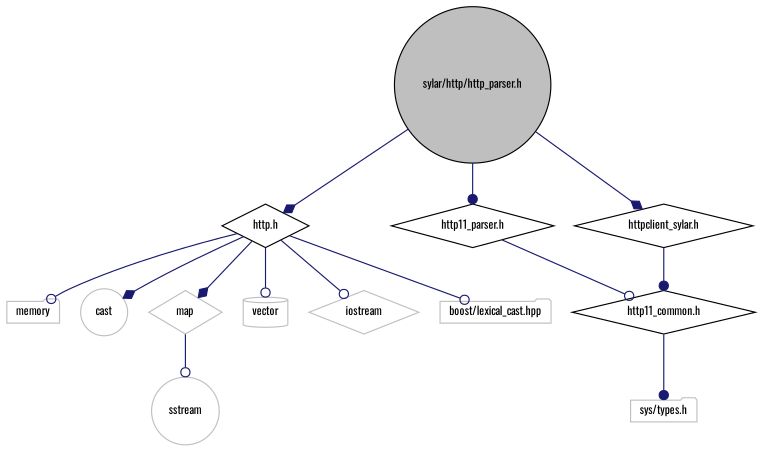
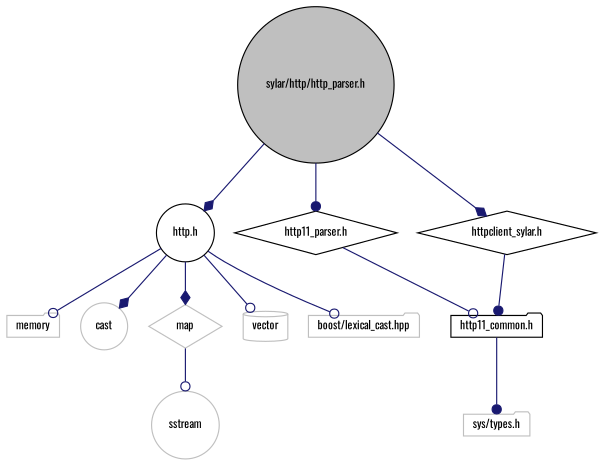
(266, 226) -> (185, 233)
(364, 312) -> none
(664, 312) -> (497, 326)
